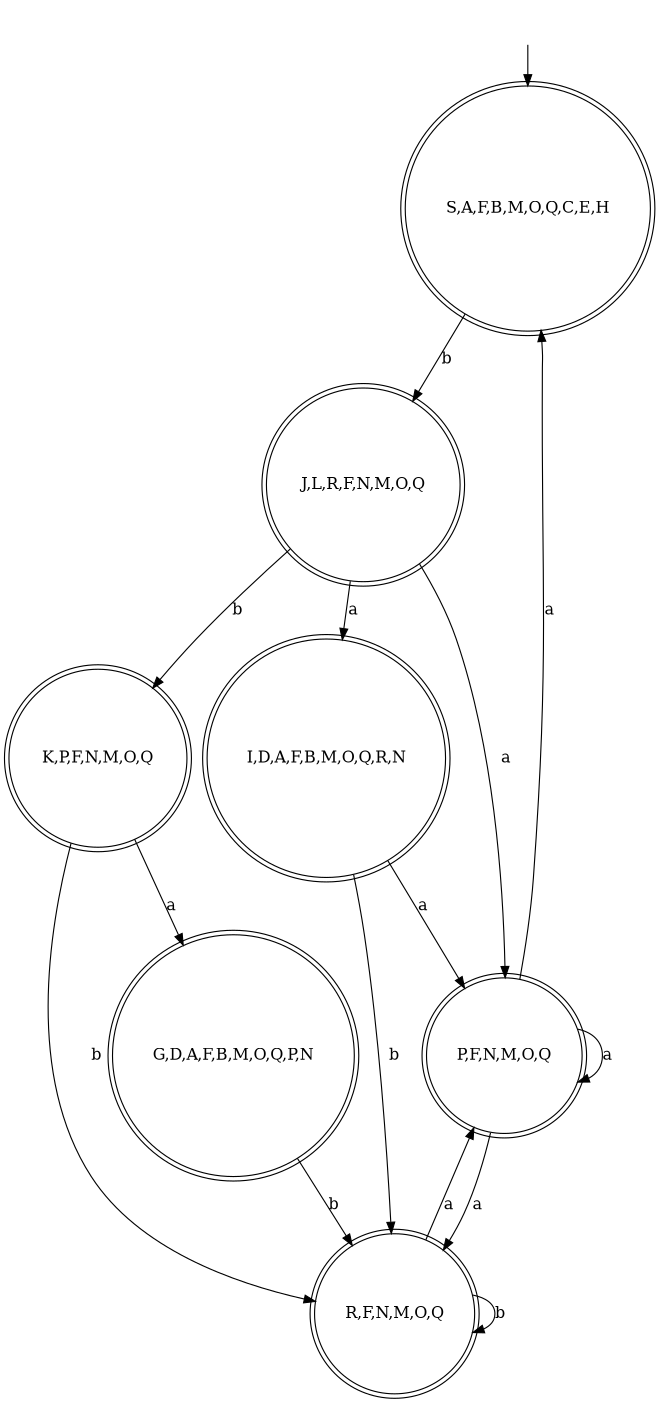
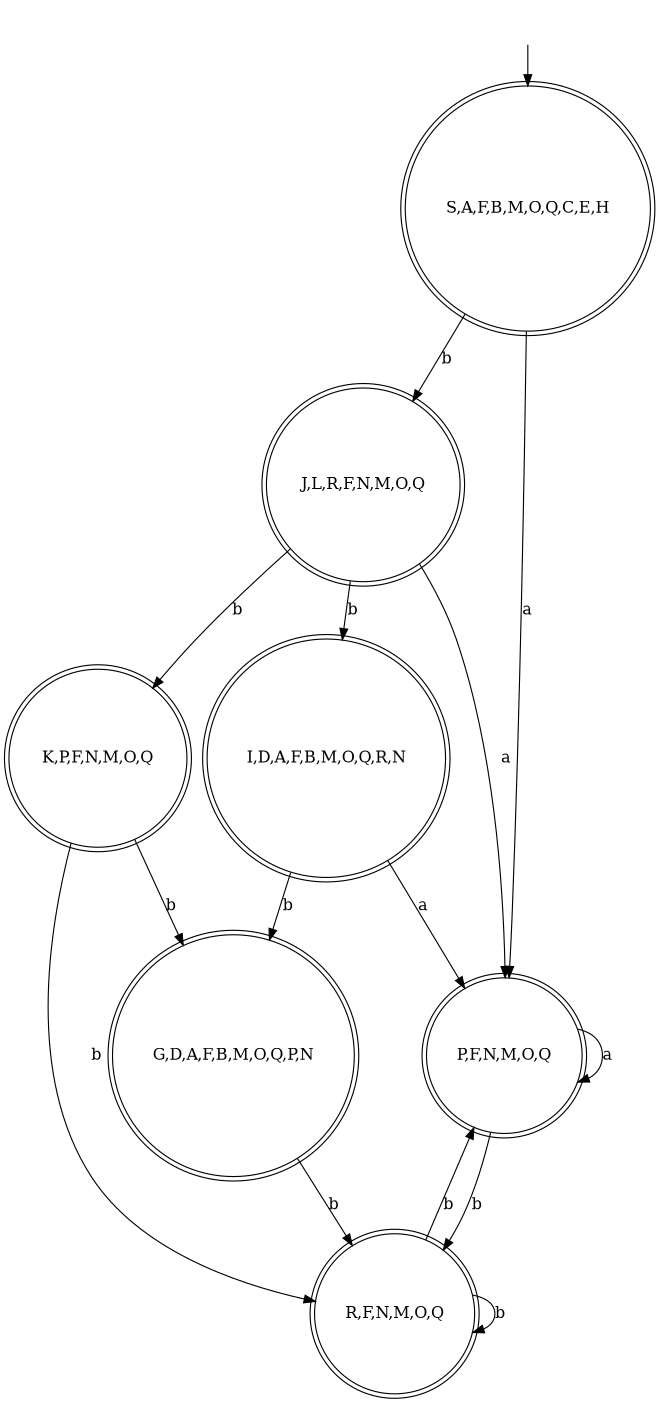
(353, 610) -> (353, 610)
(543, 661) -> (520, 649)
(171, 906) -> (171, 906)
(378, 1048) -> (282, 901)
(449, 1205) -> (449, 1205)
(477, 1205) -> (477, 1205)
